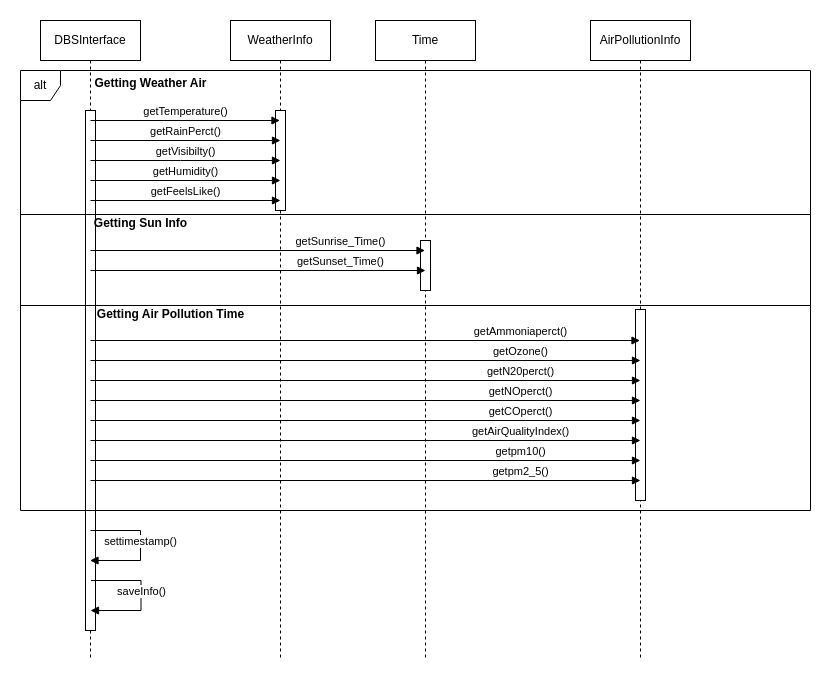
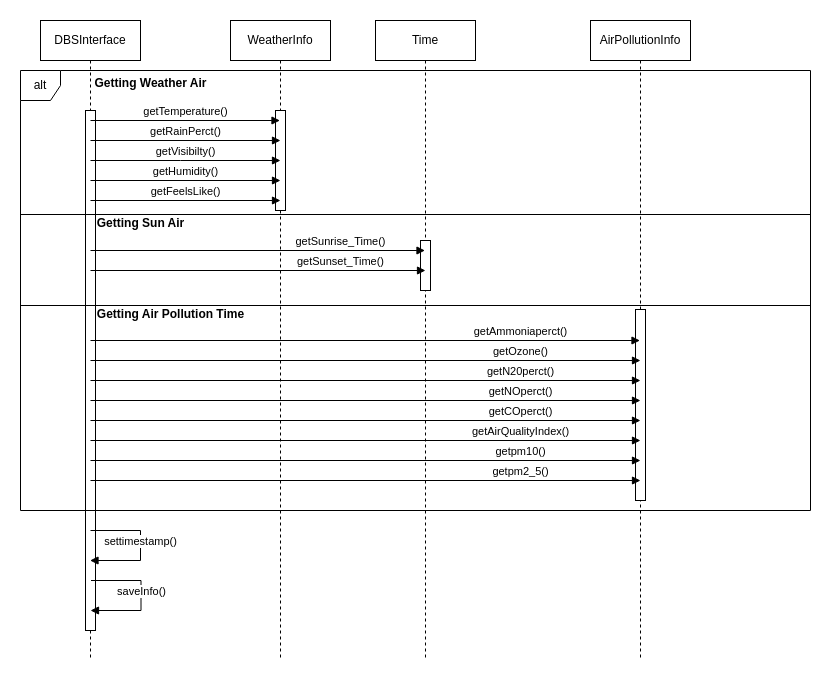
(141, 224) -> (141, 224)
